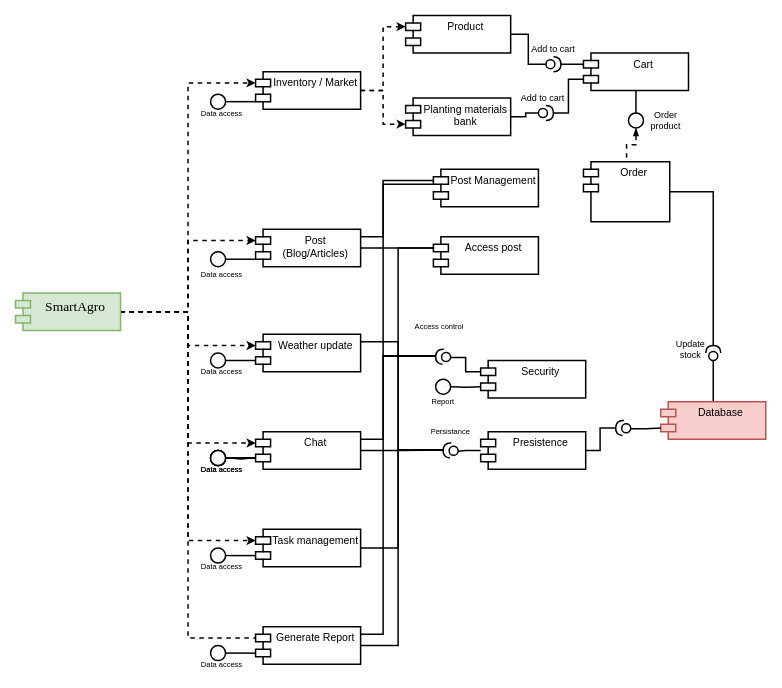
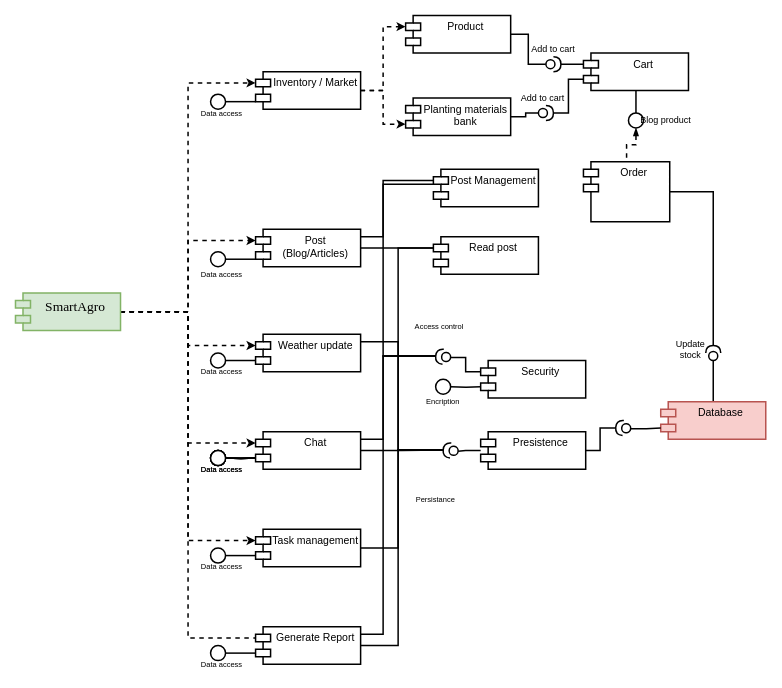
(666, 120) -> (666, 120)
(493, 248) -> (493, 248)
(443, 402) -> (443, 402)
(450, 432) -> (435, 499)
